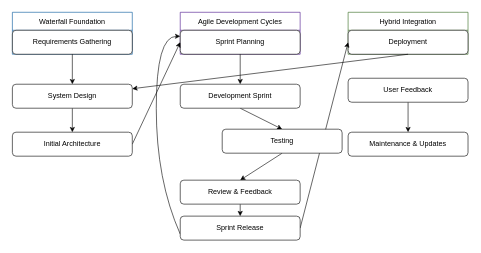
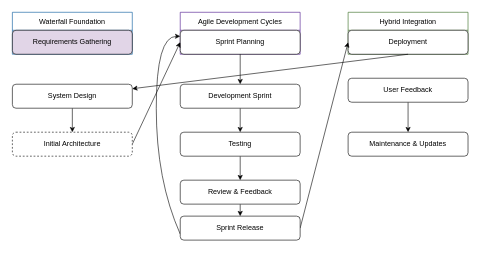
(72, 42) -> (72, 42)
(72, 78) -> none
(282, 141) -> (240, 144)
(72, 144) -> (72, 144)
